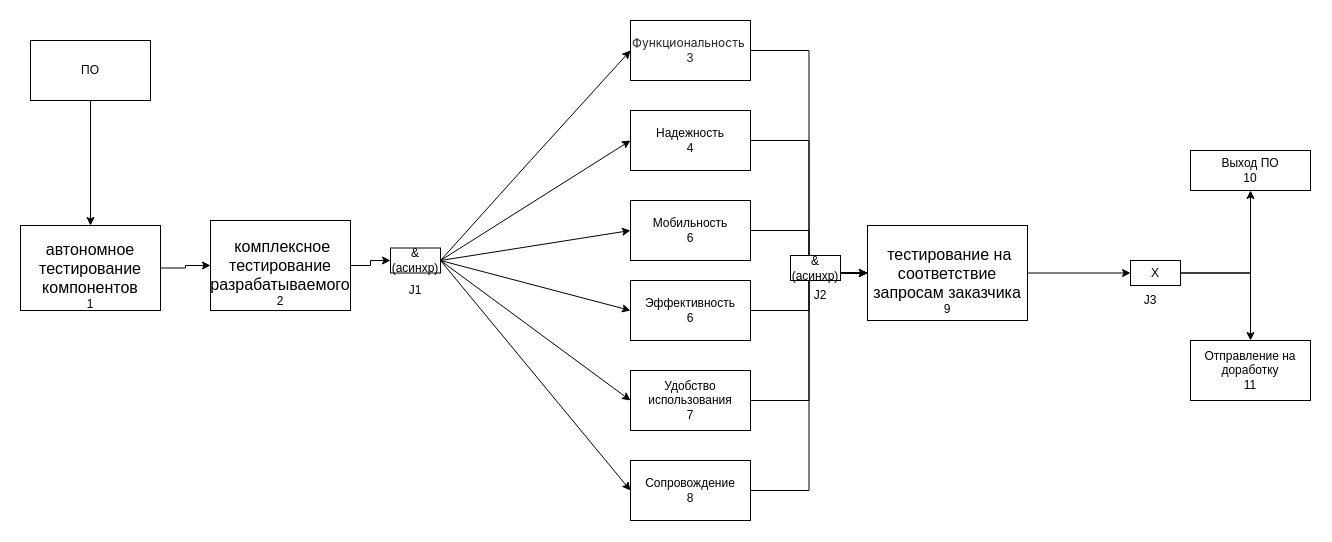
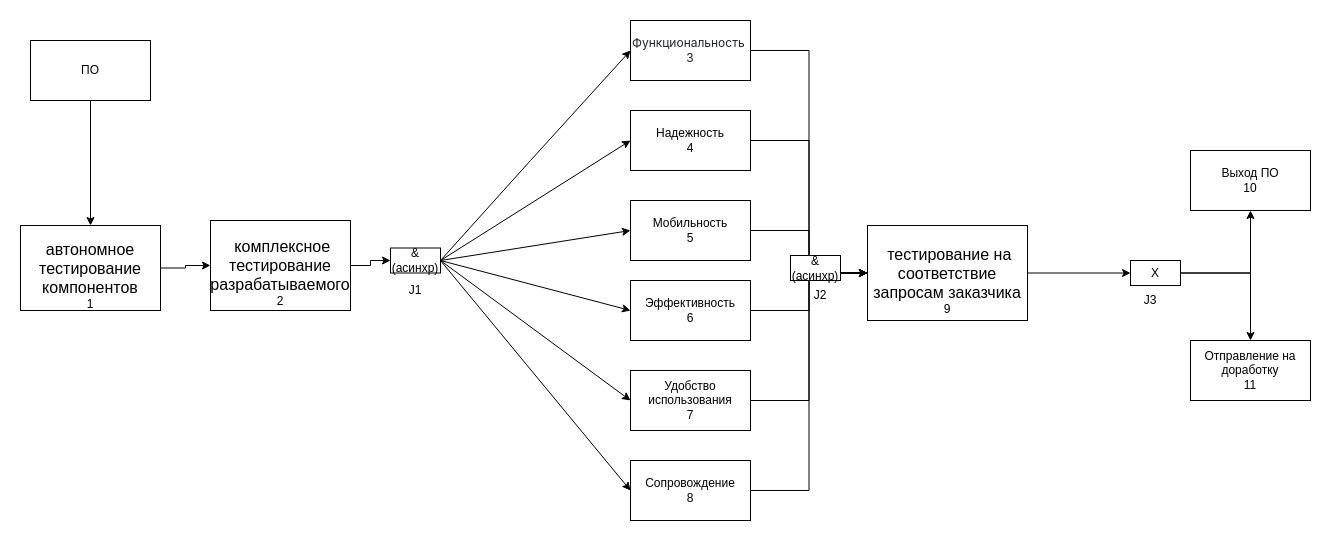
(1251, 171) -> (1251, 181)
(691, 231) -> (691, 231)
